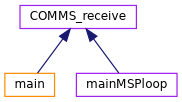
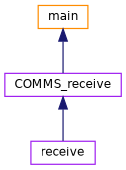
(50, 56) -> (63, 57)
(127, 85) -> (63, 153)
